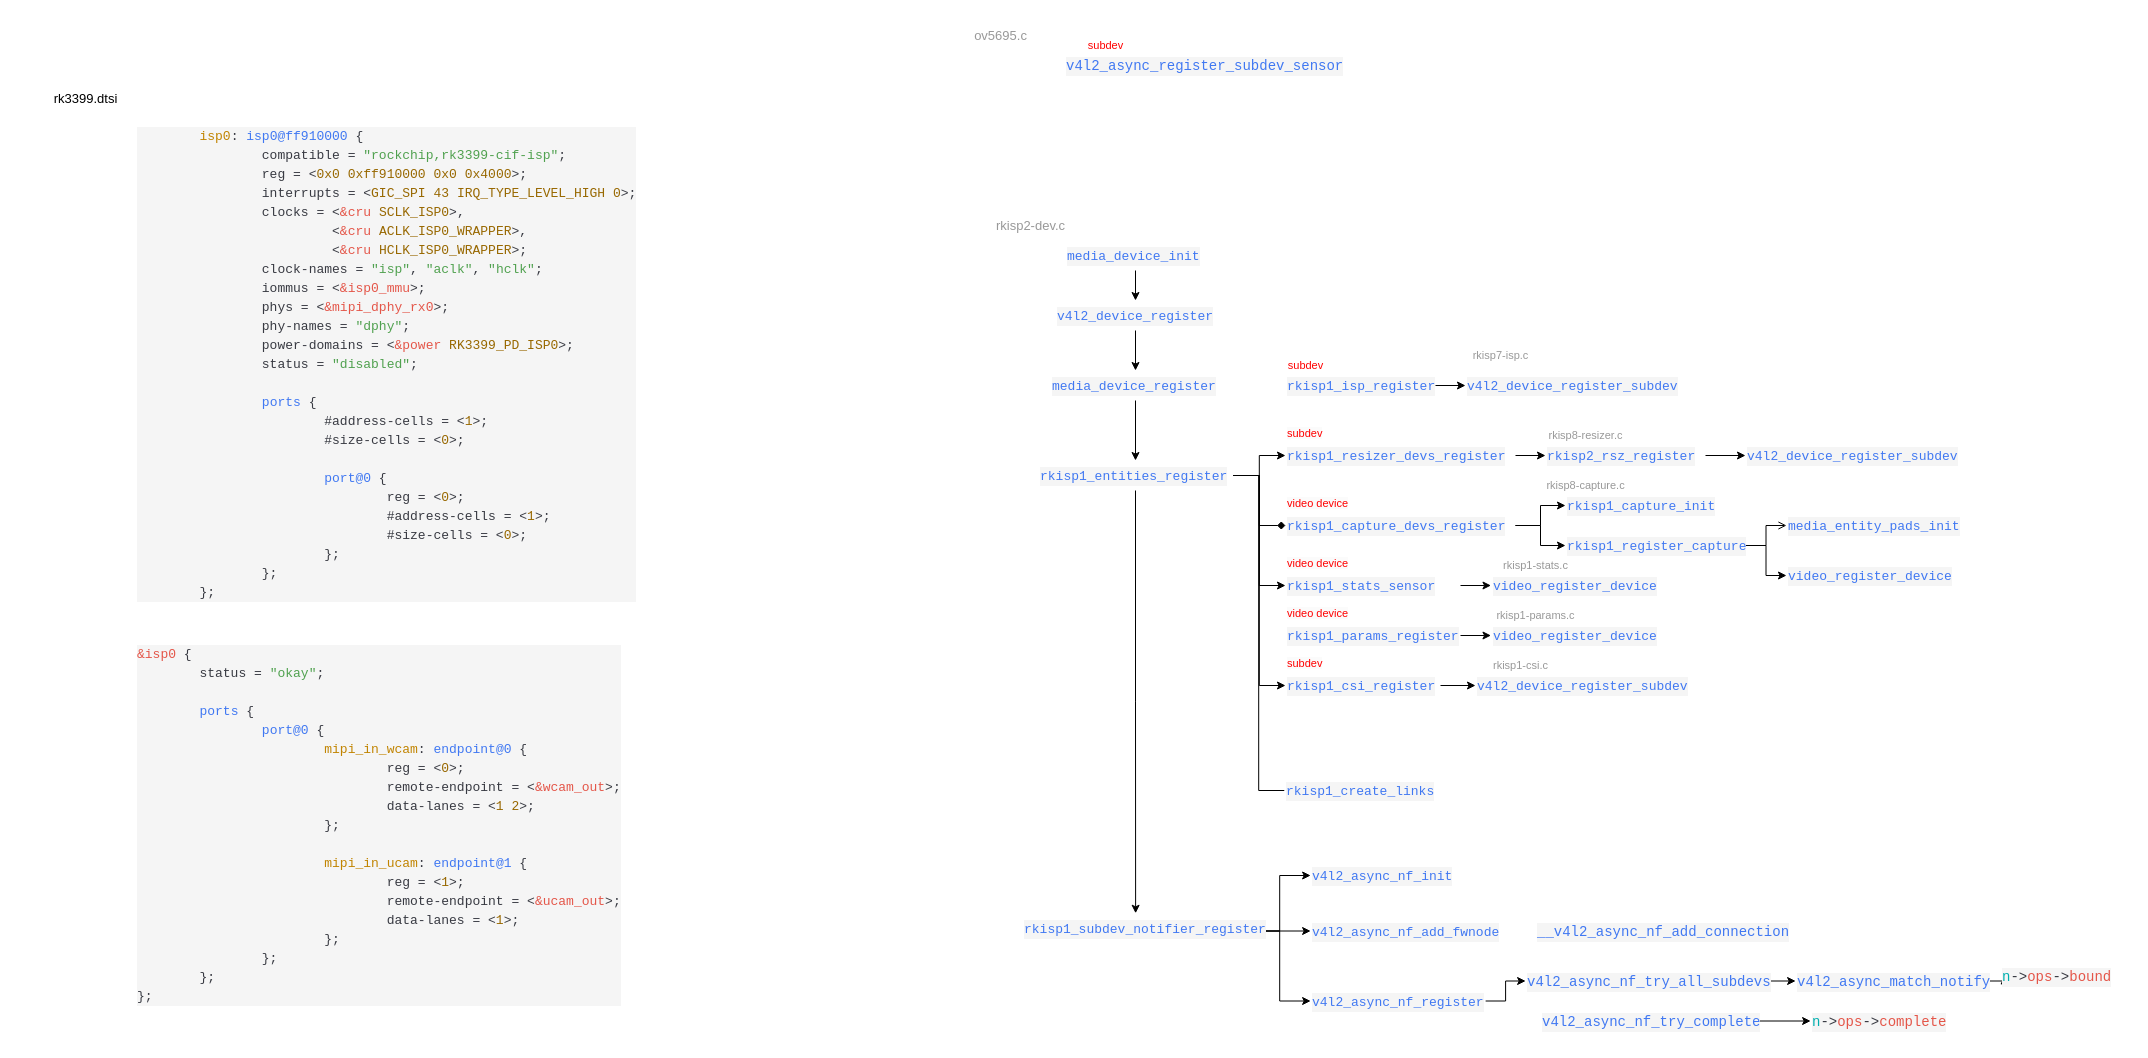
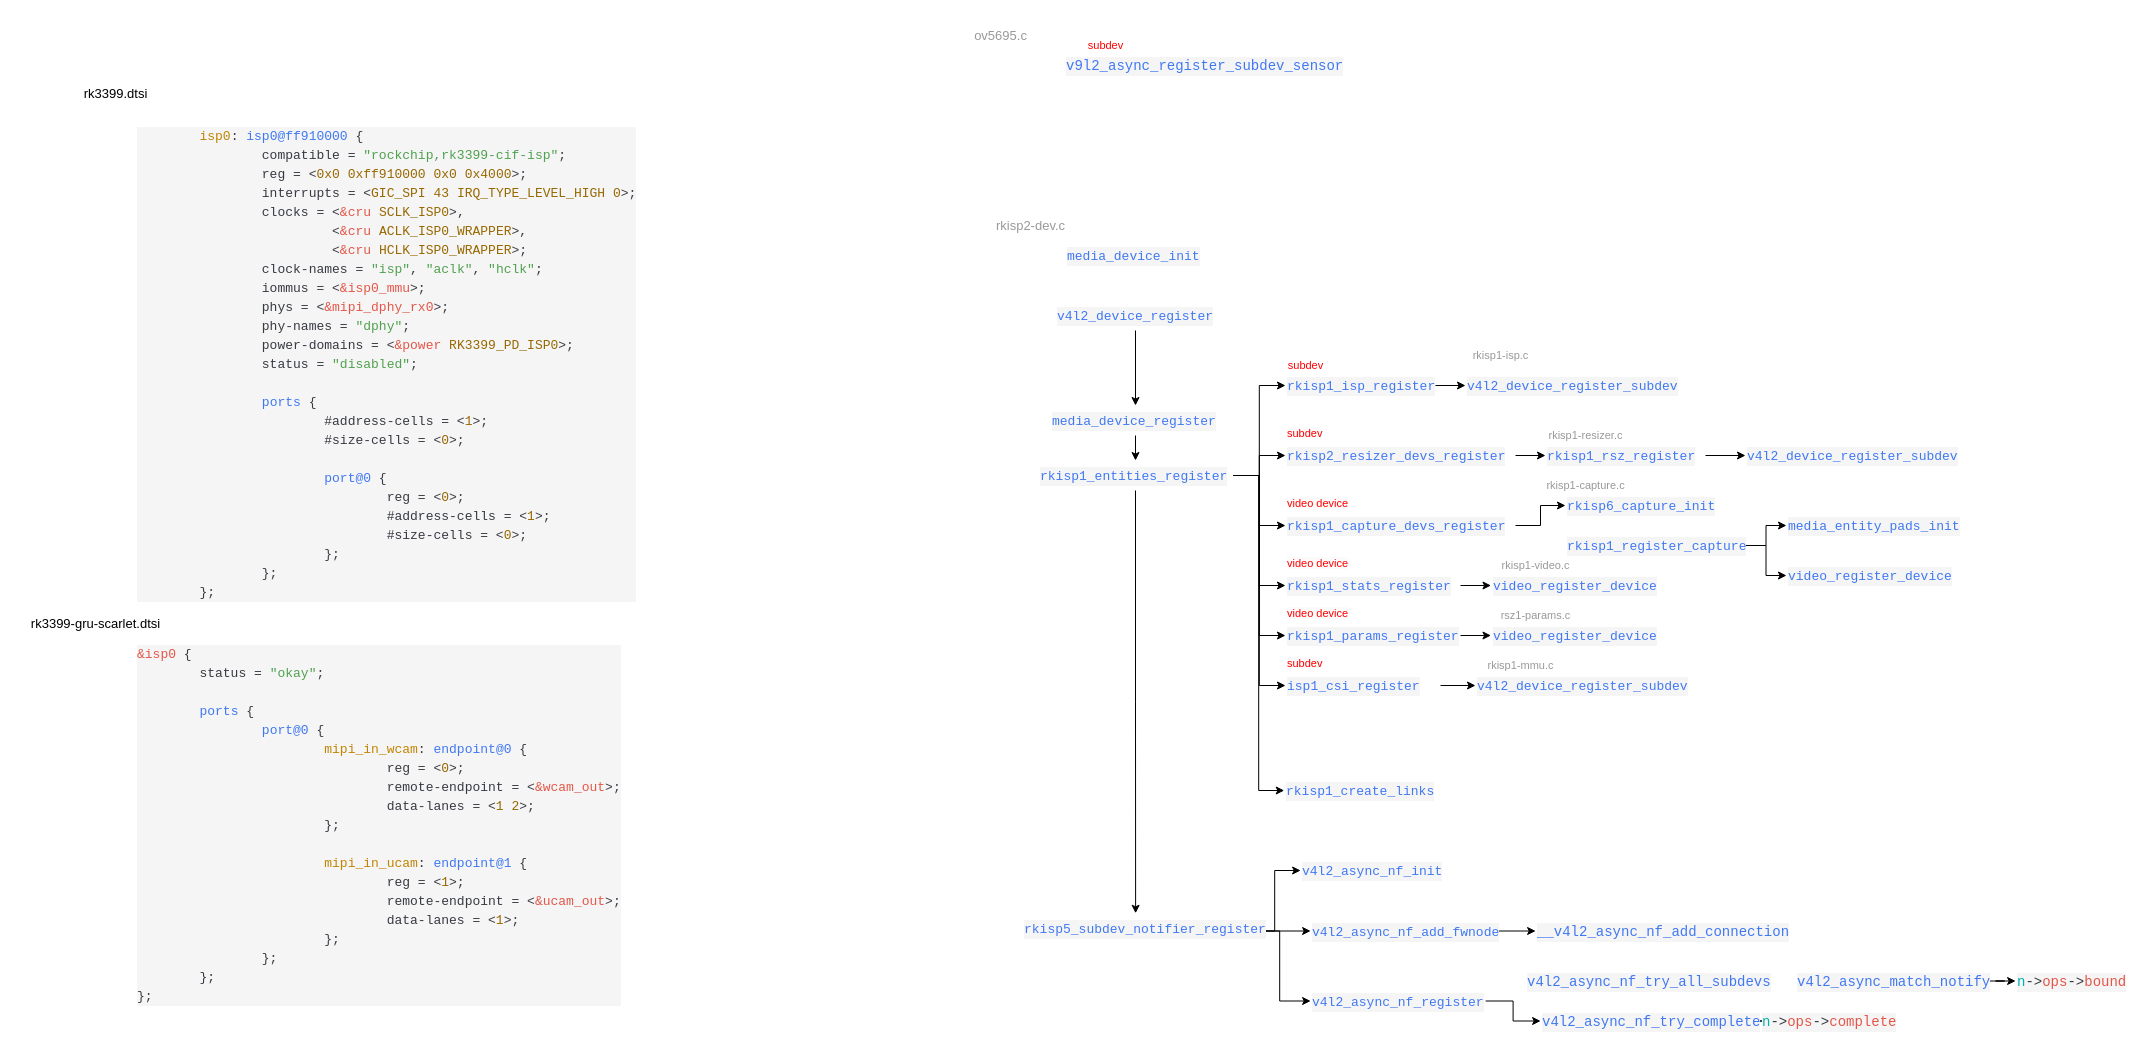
(1174, 65) -> (1174, 65)
(86, 99) -> (116, 94)
(1136, 282) -> none
(1501, 356) -> (1501, 356)
(1136, 386) -> (1136, 421)
none -> (1259, 410)
(1586, 436) -> (1586, 436)
(1384, 455) -> (1384, 455)
(1613, 455) -> (1613, 455)
(1586, 486) -> (1586, 486)
(1632, 505) -> (1632, 505)
(1276, 526) -> (1277, 526)
(1779, 526) -> (1778, 526)
(1541, 546) -> none
(1536, 566) -> (1536, 566)
(1355, 585) -> (1361, 585)
(1536, 616) -> (1536, 616)
none -> (96, 623)
none -> (1270, 636)
(1521, 666) -> (1521, 666)
(1352, 685) -> (1344, 685)
(1279, 791) -> (1276, 791)
(1378, 876) -> (1368, 871)
(1131, 928) -> (1131, 928)
none -> (1513, 931)
(2056, 976) -> (2071, 981)
(1779, 981) -> none
(1506, 984) -> none
none -> (1513, 1018)
(1878, 1021) -> (1828, 1021)
